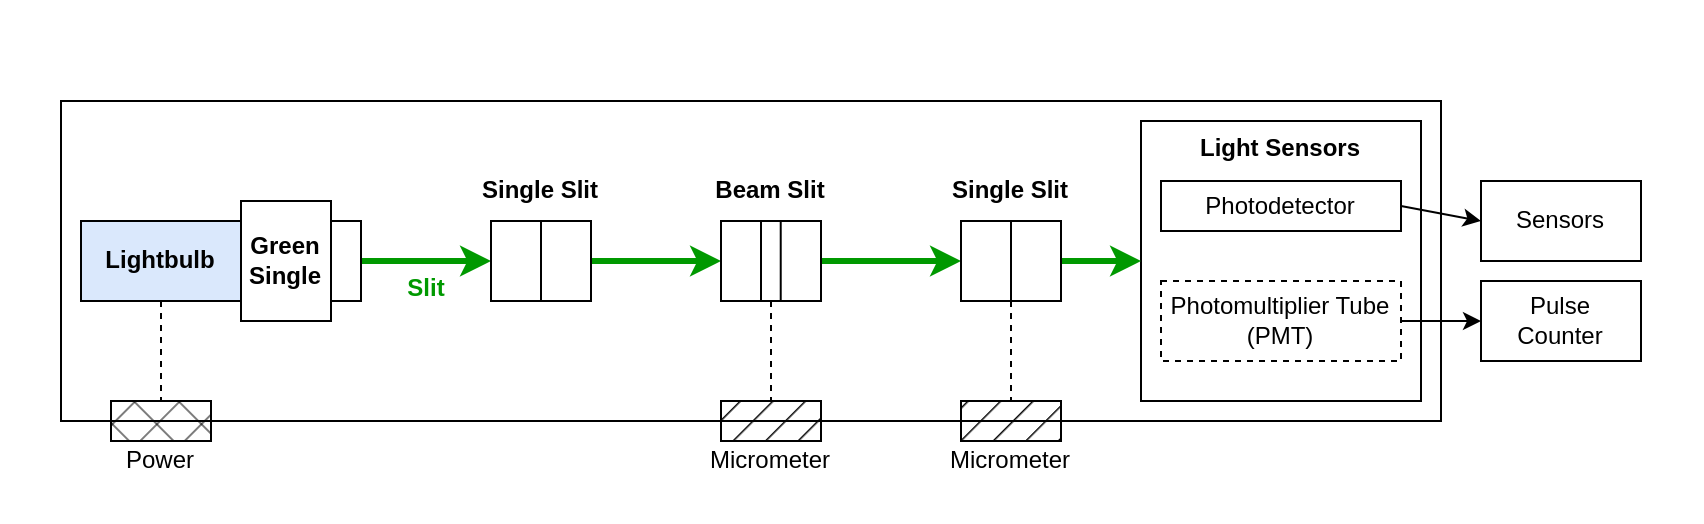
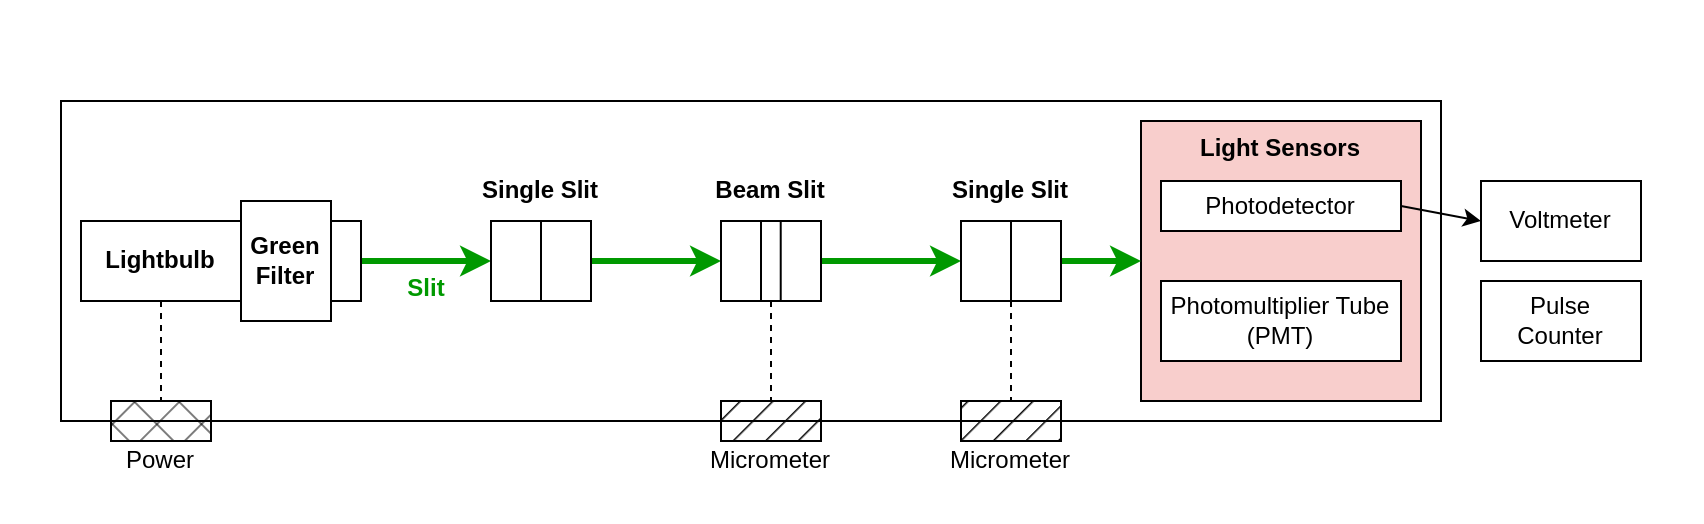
(1561, 221) -> (1561, 221)
(161, 261) -> (161, 261)
(286, 261) -> (286, 261)
(1281, 261) -> (1281, 261)
(1281, 321) -> (1281, 321)
(1434, 321) -> none
